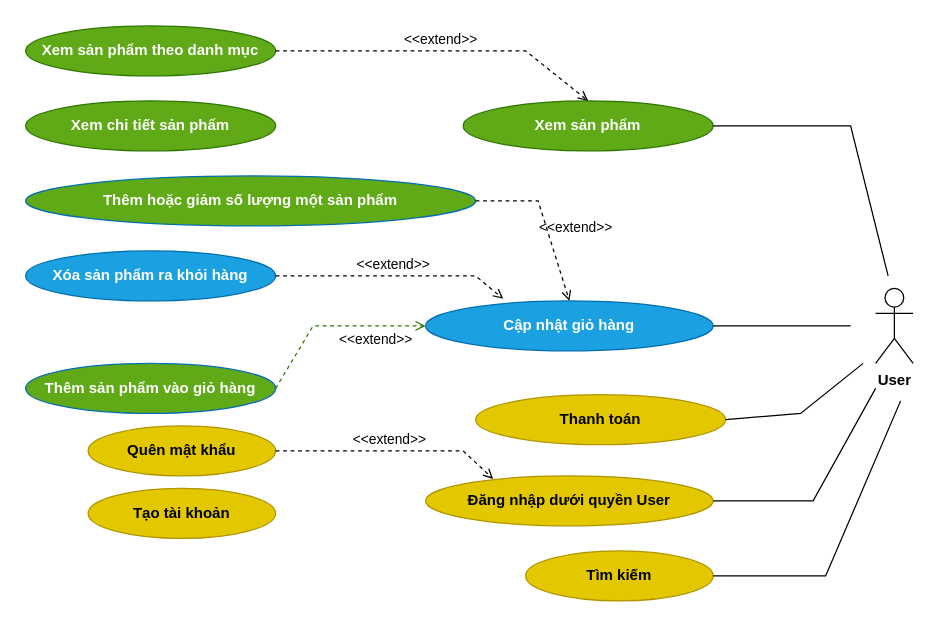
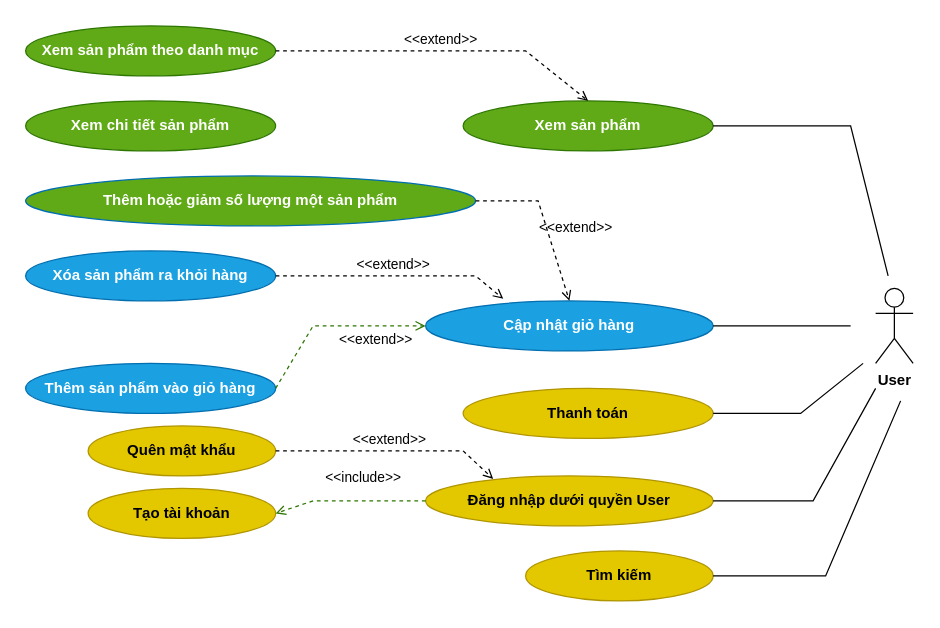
(151, 388) -> (151, 388)
(601, 419) -> (588, 413)
none -> (351, 501)
